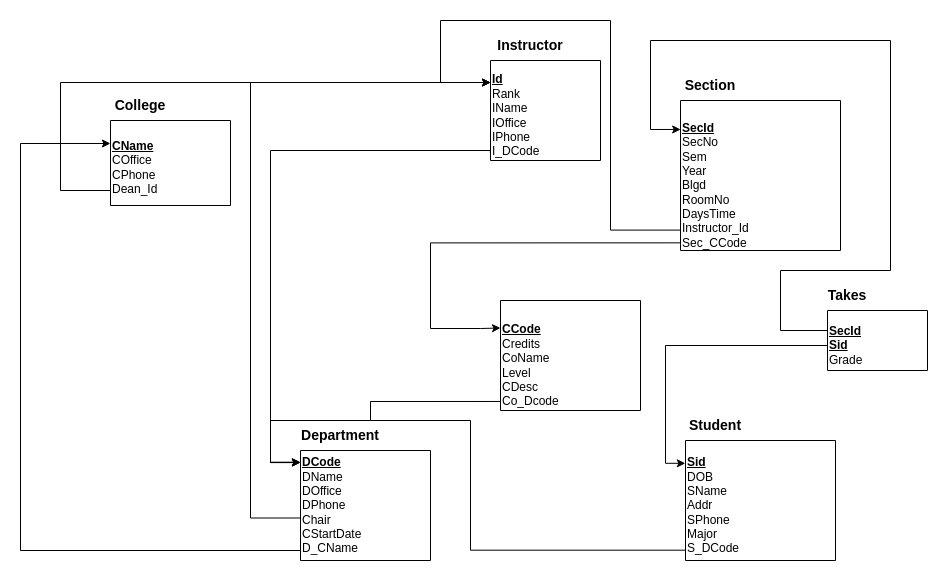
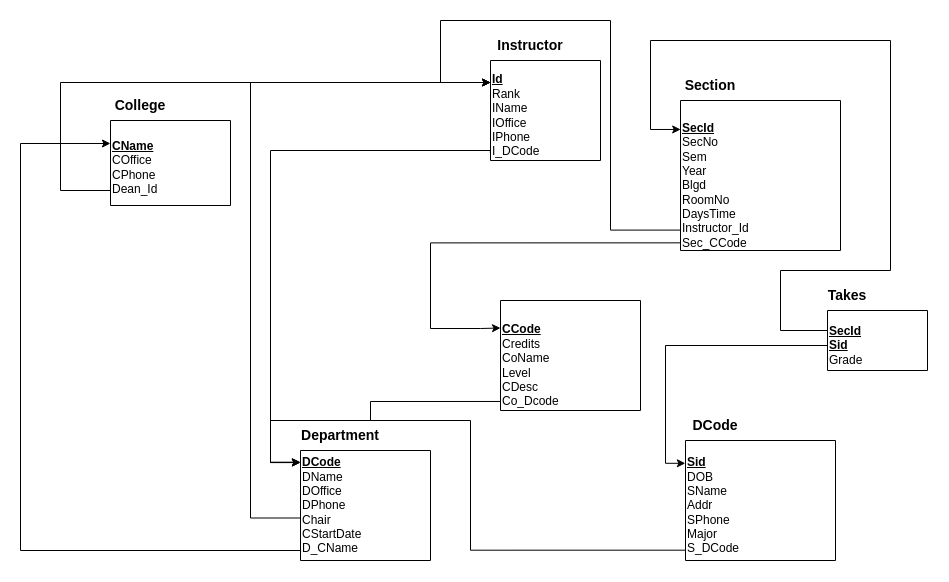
(716, 426) -> (716, 426)
